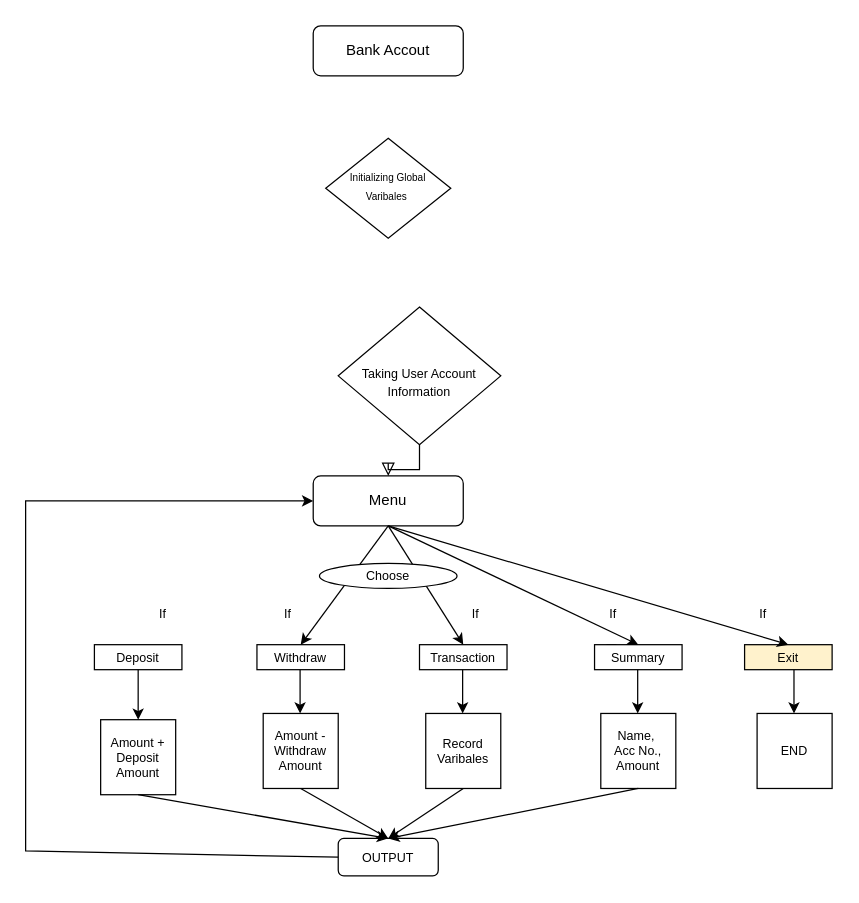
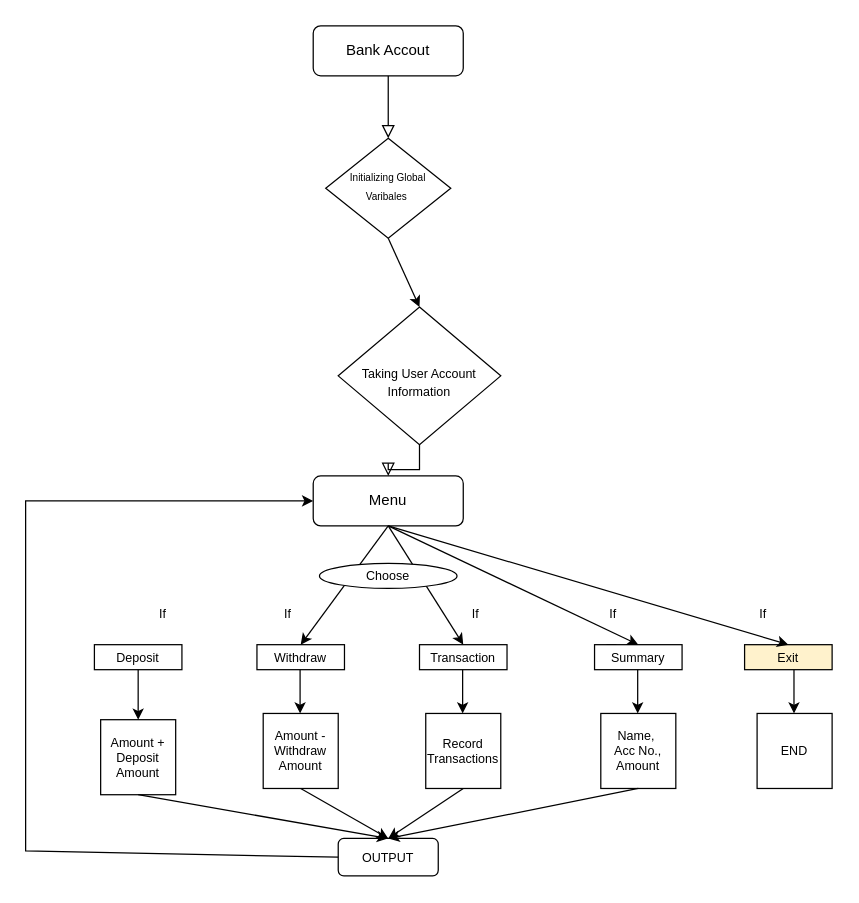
none -> (388, 100)
none -> (402, 268)
(463, 751) -> (463, 751)
